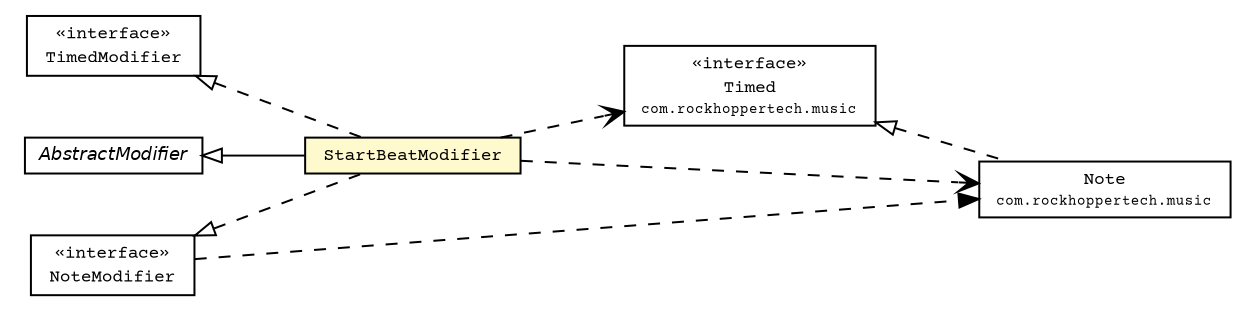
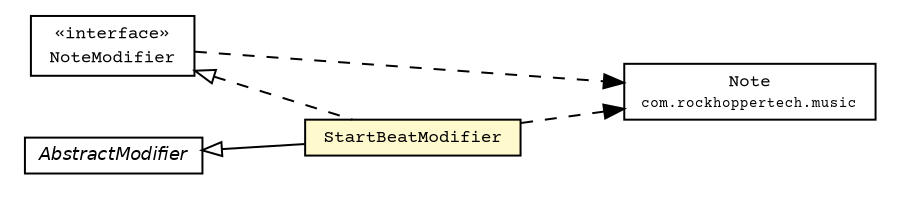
(113, 46) -> none
(750, 86) -> none
(740, 172) -> (563, 117)
